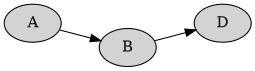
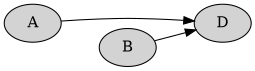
(75, 34) -> (122, 18)
